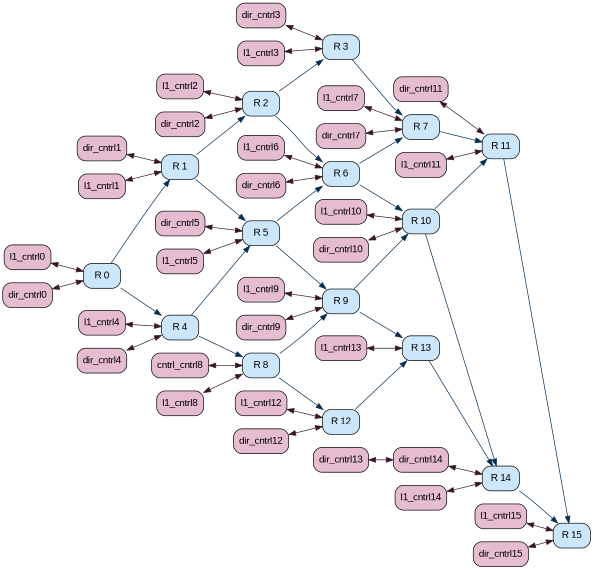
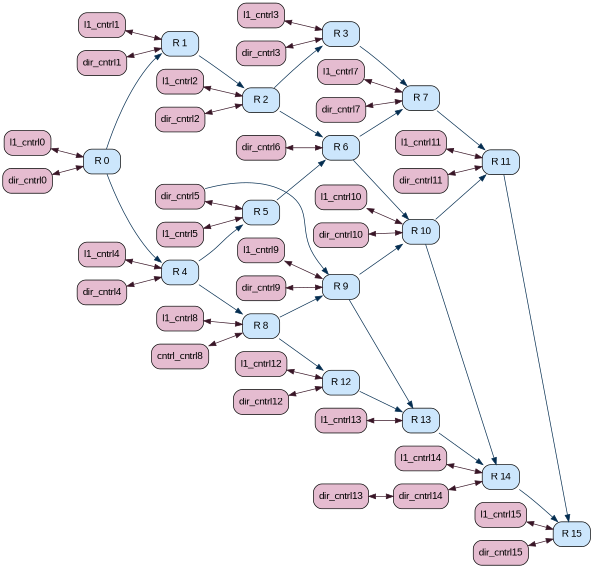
(261, 148) -> none
(218, 198) -> none
(298, 265) -> (292, 196)
